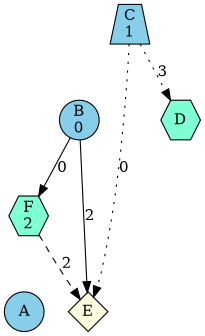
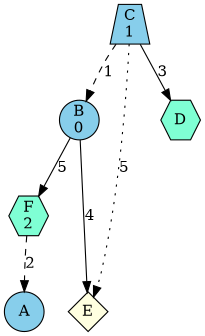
none -> (102, 67)
(153, 67) -> (153, 67)
(63, 168) -> (63, 168)
(124, 168) -> (124, 168)
(90, 216) -> (90, 216)
(56, 263) -> (25, 258)
